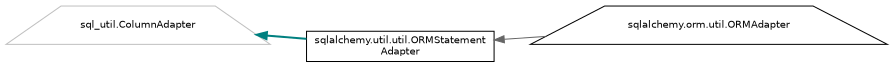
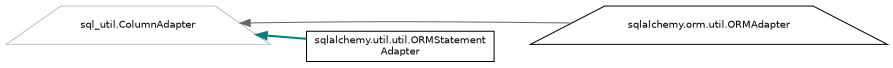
(525, 38) -> (411, 22)
